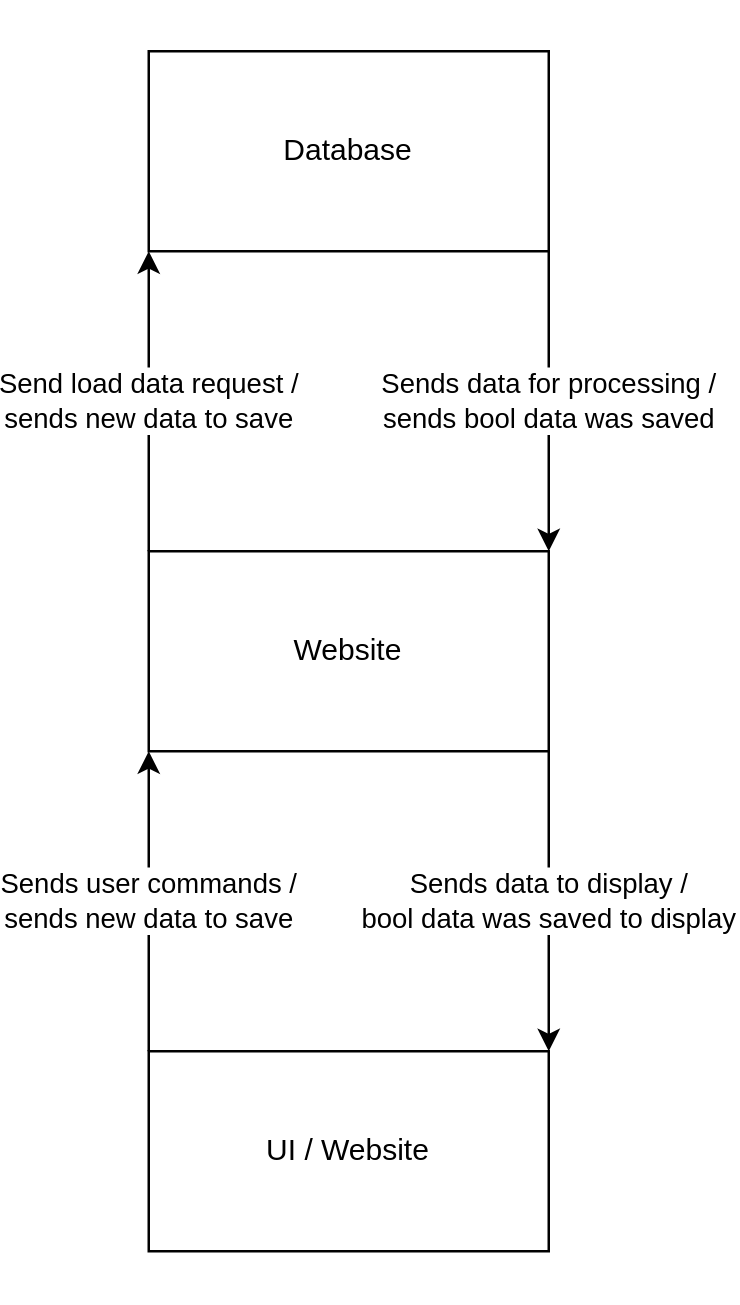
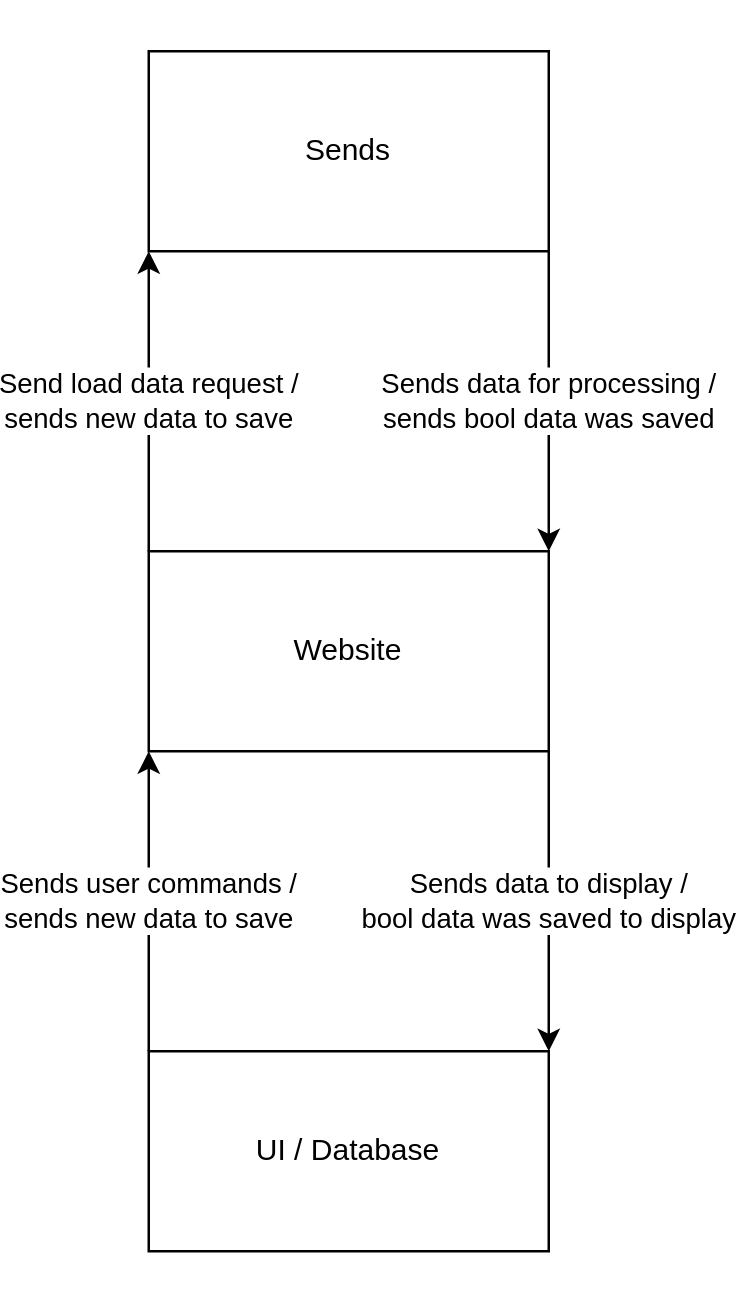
(349, 151) -> (349, 151)
(349, 1151) -> (349, 1151)
